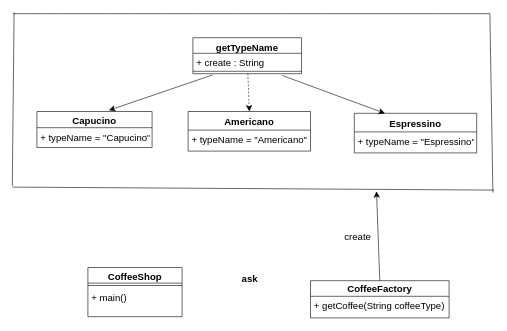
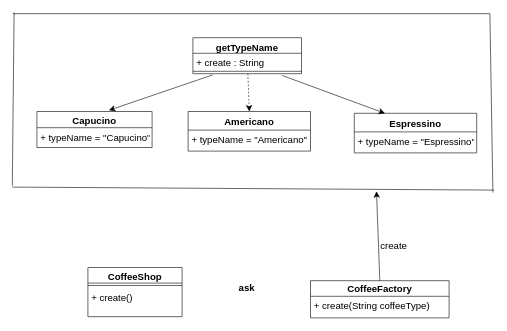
(358, 237) -> (394, 246)
(250, 278) -> (247, 287)
(110, 297) -> (117, 297)
(391, 306) -> (383, 306)
